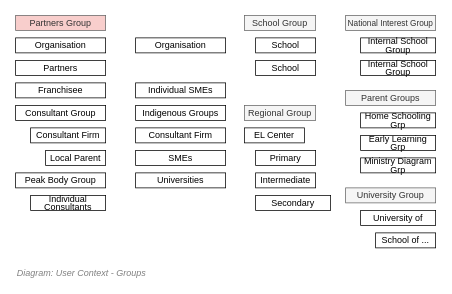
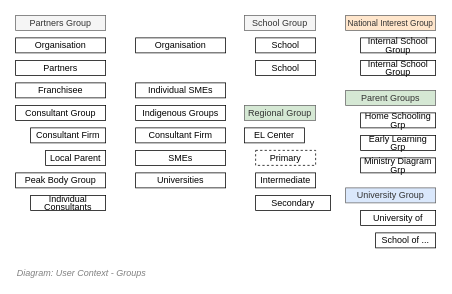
(60, 23) -> (60, 23)
(390, 23) -> (390, 23)
(390, 98) -> (390, 98)
(280, 113) -> (280, 113)
(285, 158) -> (285, 158)
(390, 195) -> (390, 195)
